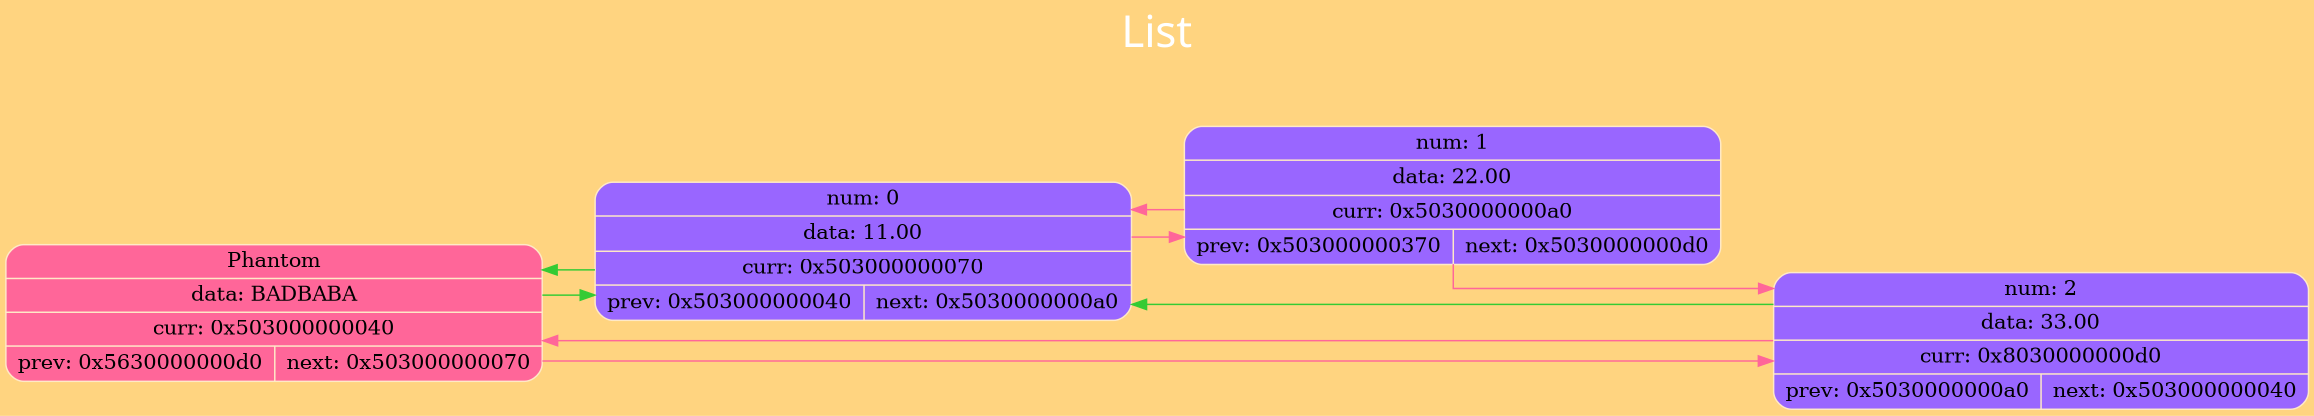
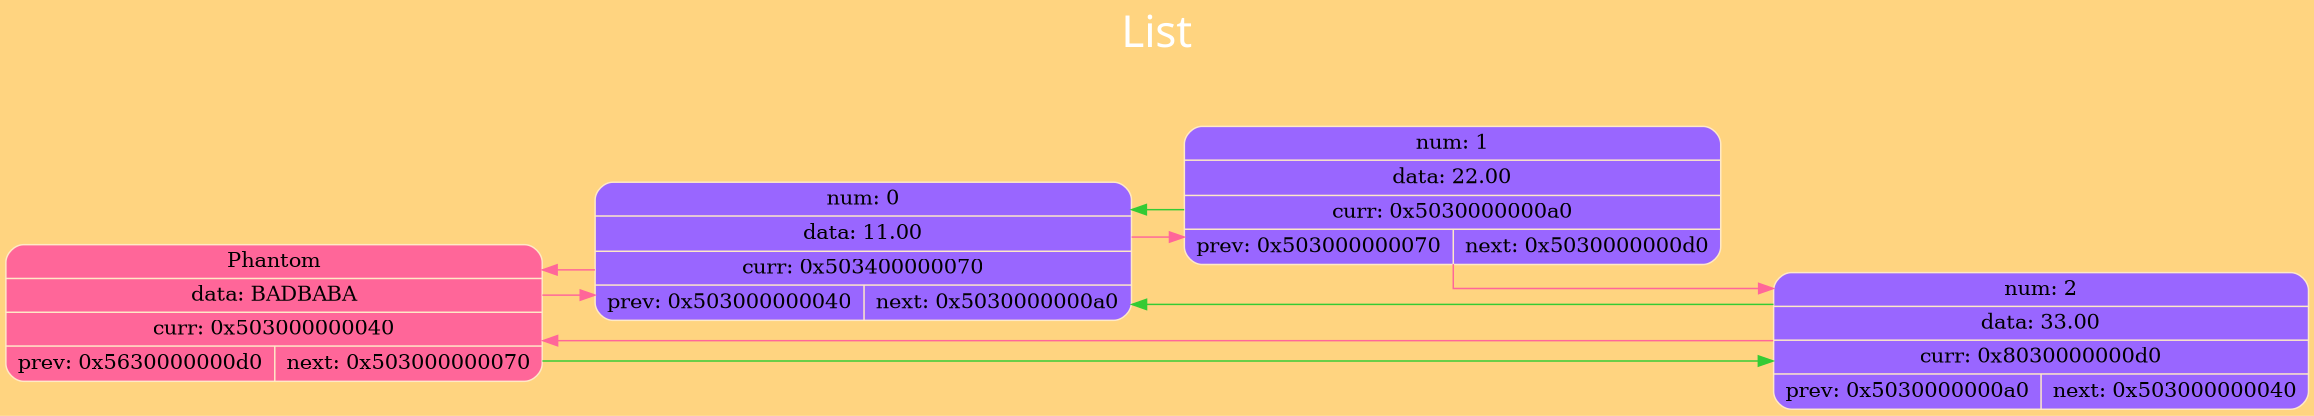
(1165, 210) -> (1165, 210)
(1319, 246) -> (1319, 246)
(863, 267) -> (863, 267)
(576, 270) -> (576, 270)
(561, 295) -> (561, 295)
(1150, 361) -> (1150, 361)
